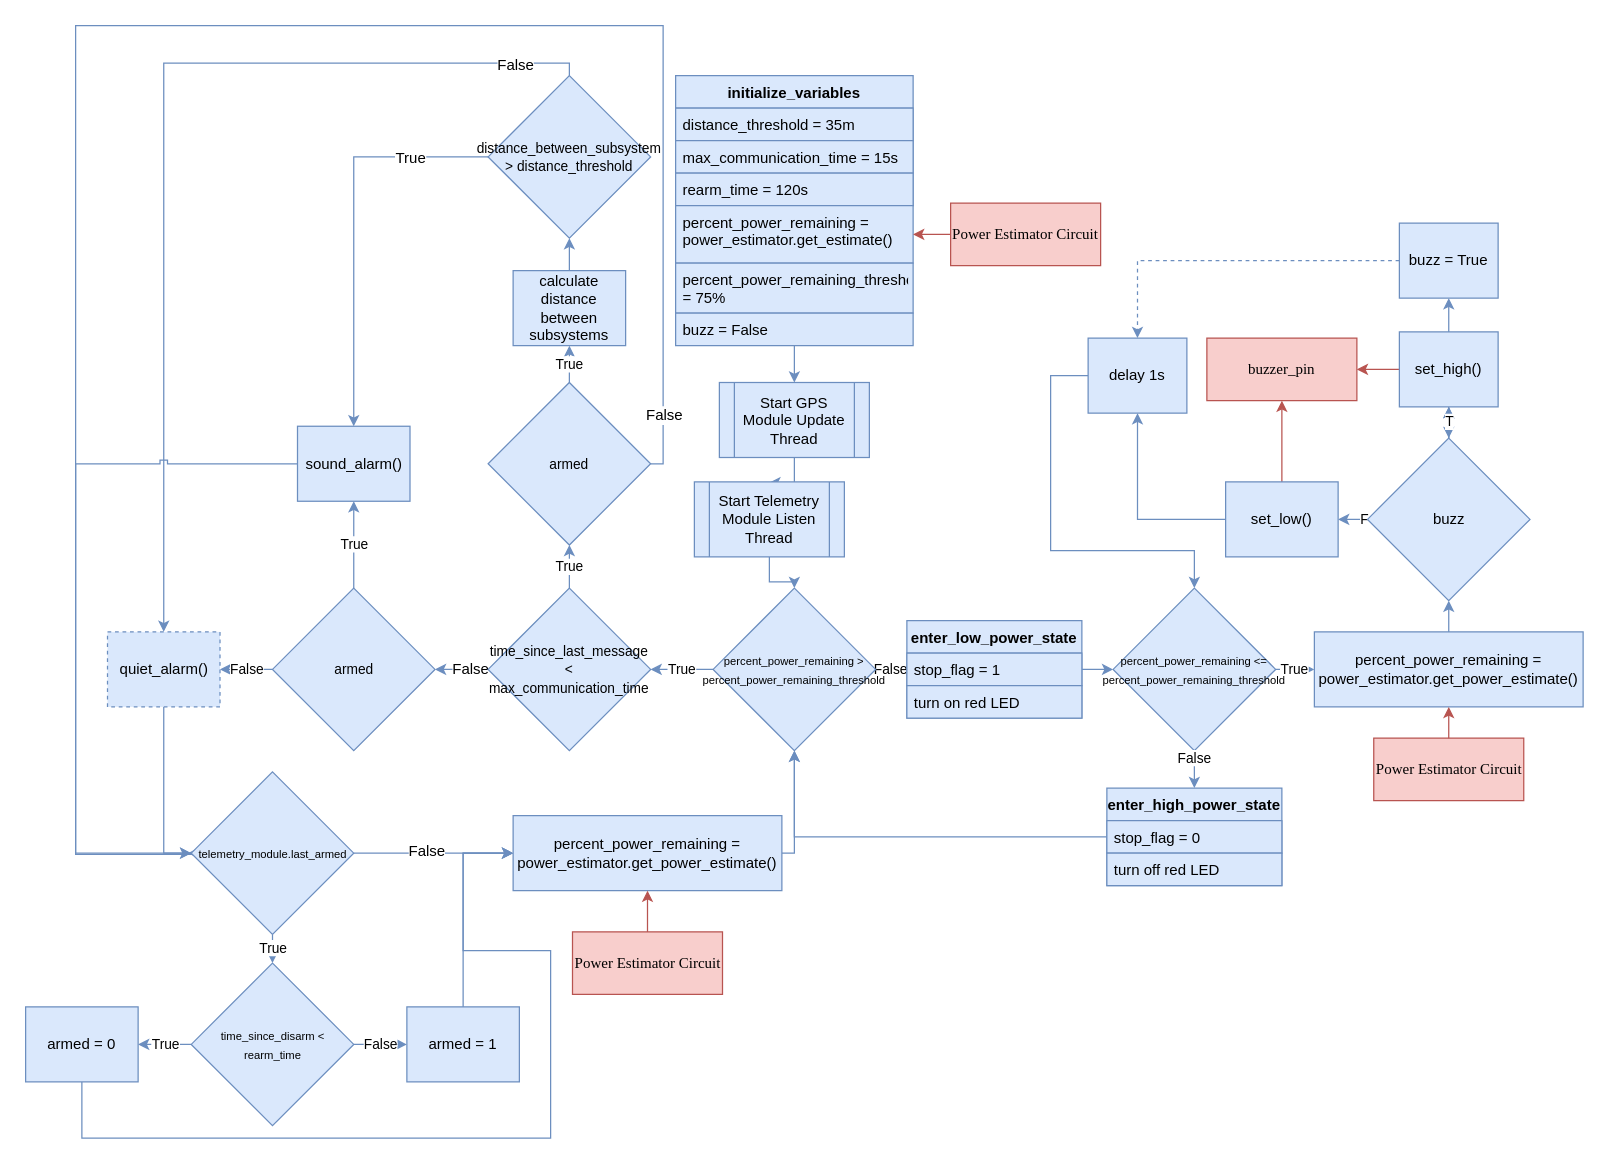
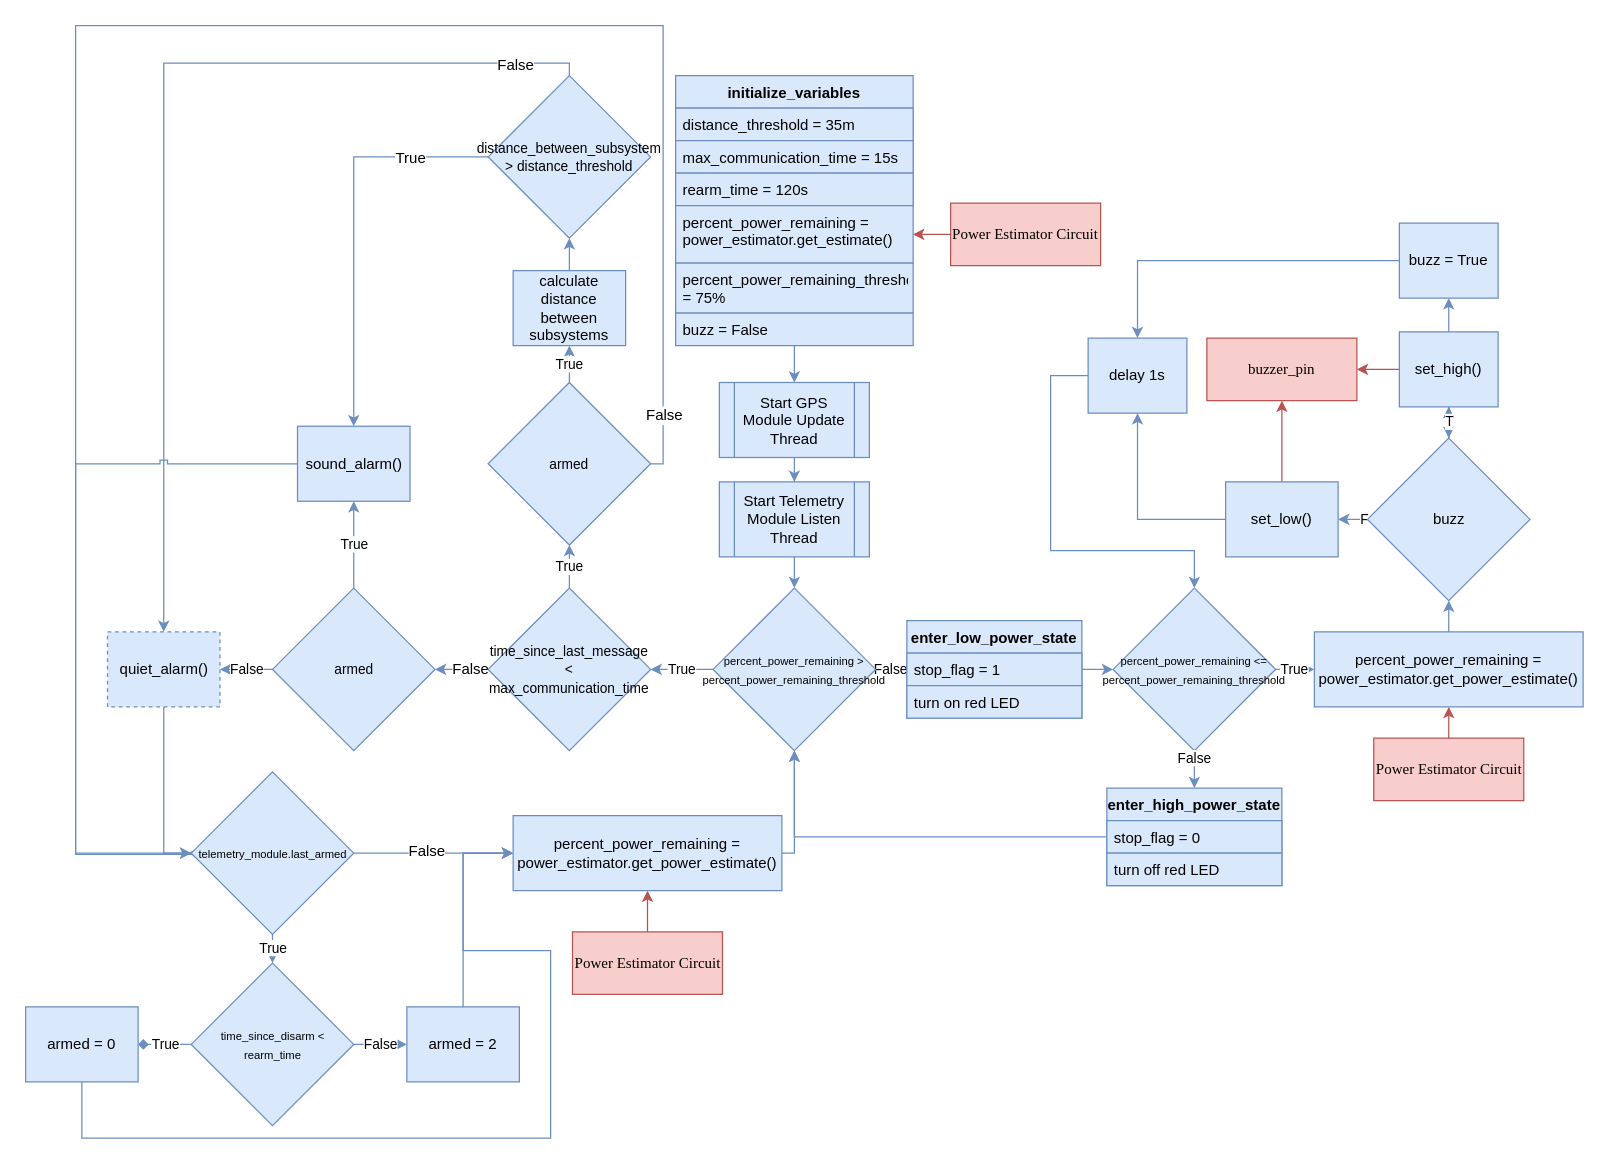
(1233, 261) -> (1233, 261)
(769, 519) -> (794, 519)
(148, 1044) -> (149, 1044)
(463, 1044) -> (463, 1044)
